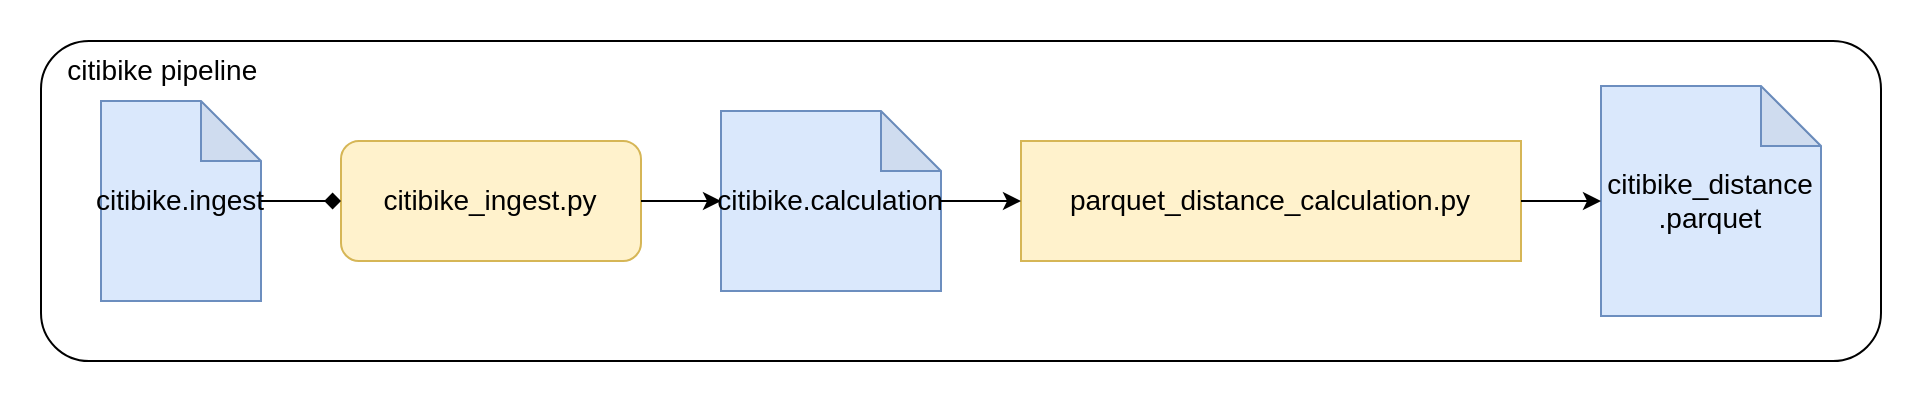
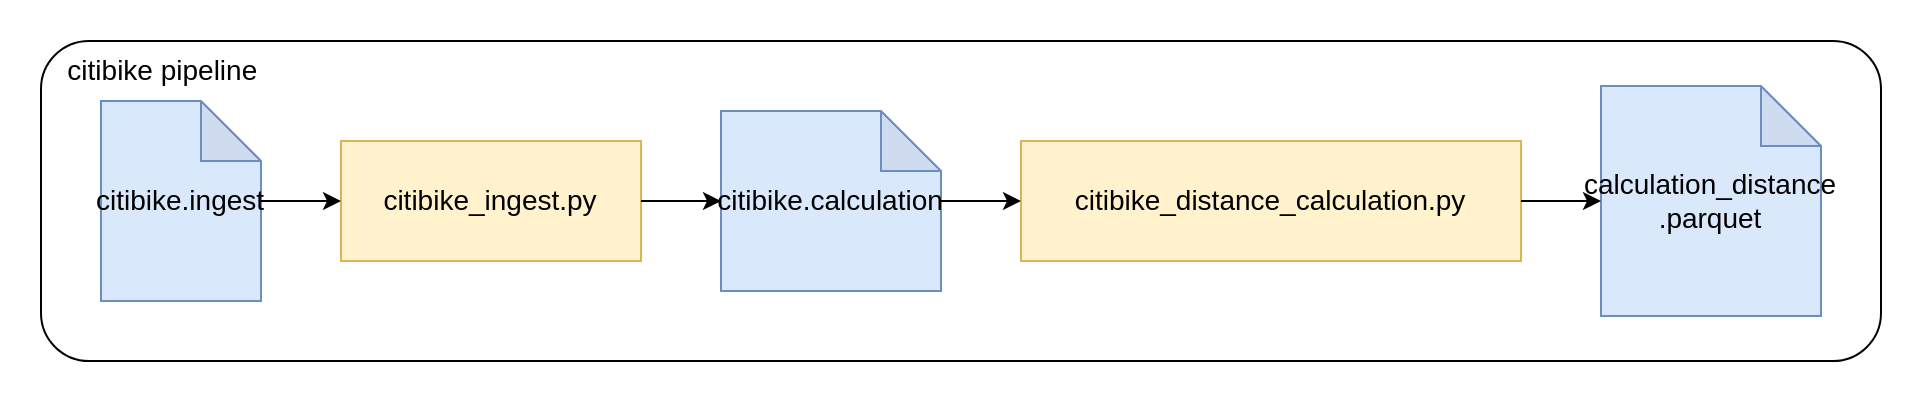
(324, 201) -> (325, 201)
(491, 201) -> (491, 201)
(1271, 201) -> (1271, 201)
(1711, 201) -> (1711, 201)
